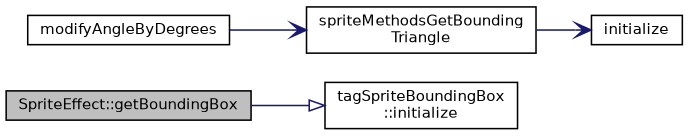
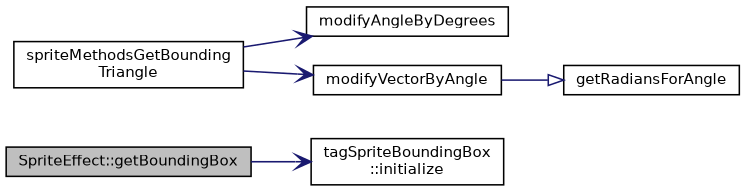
(260, 30) -> (270, 43)
(637, 30) -> (407, 80)
none -> (652, 80)
(280, 106) -> (273, 162)
